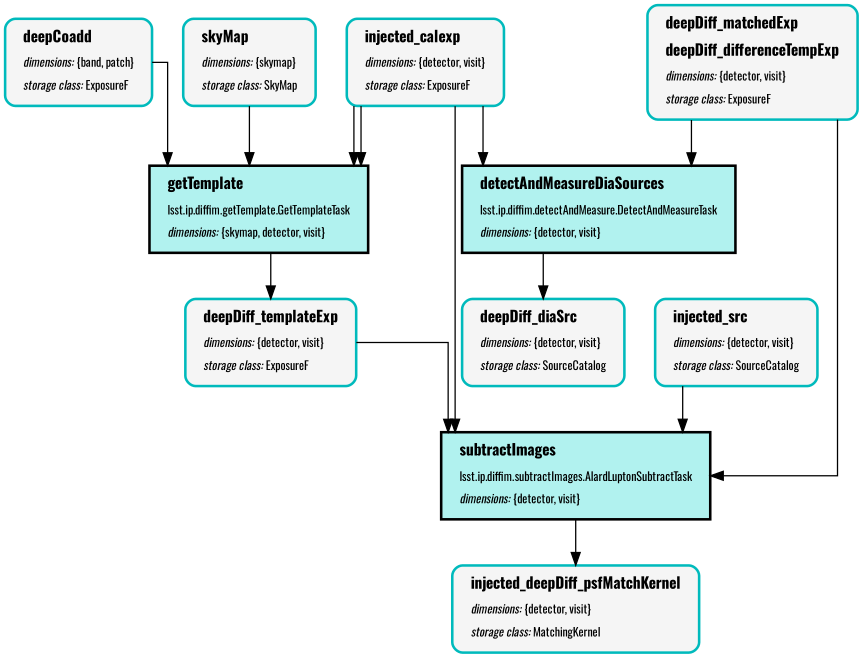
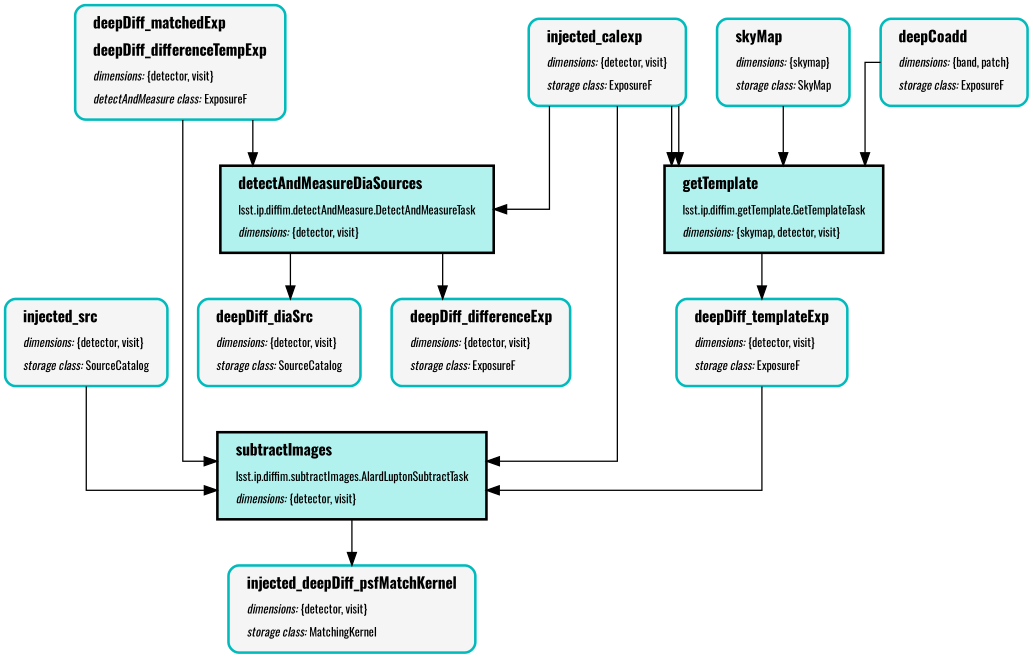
(695, 100) -> (147, 100)
none -> (481, 343)
